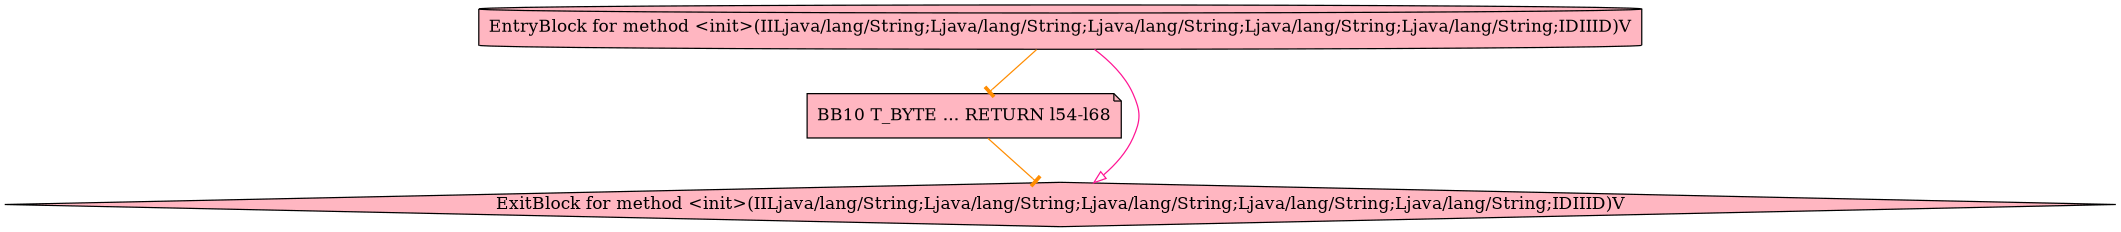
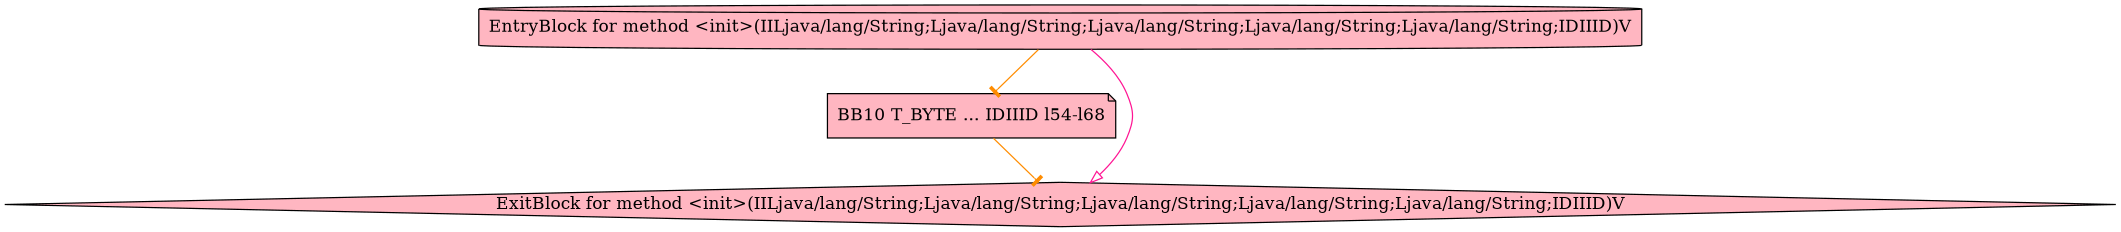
(964, 116) -> (972, 116)
